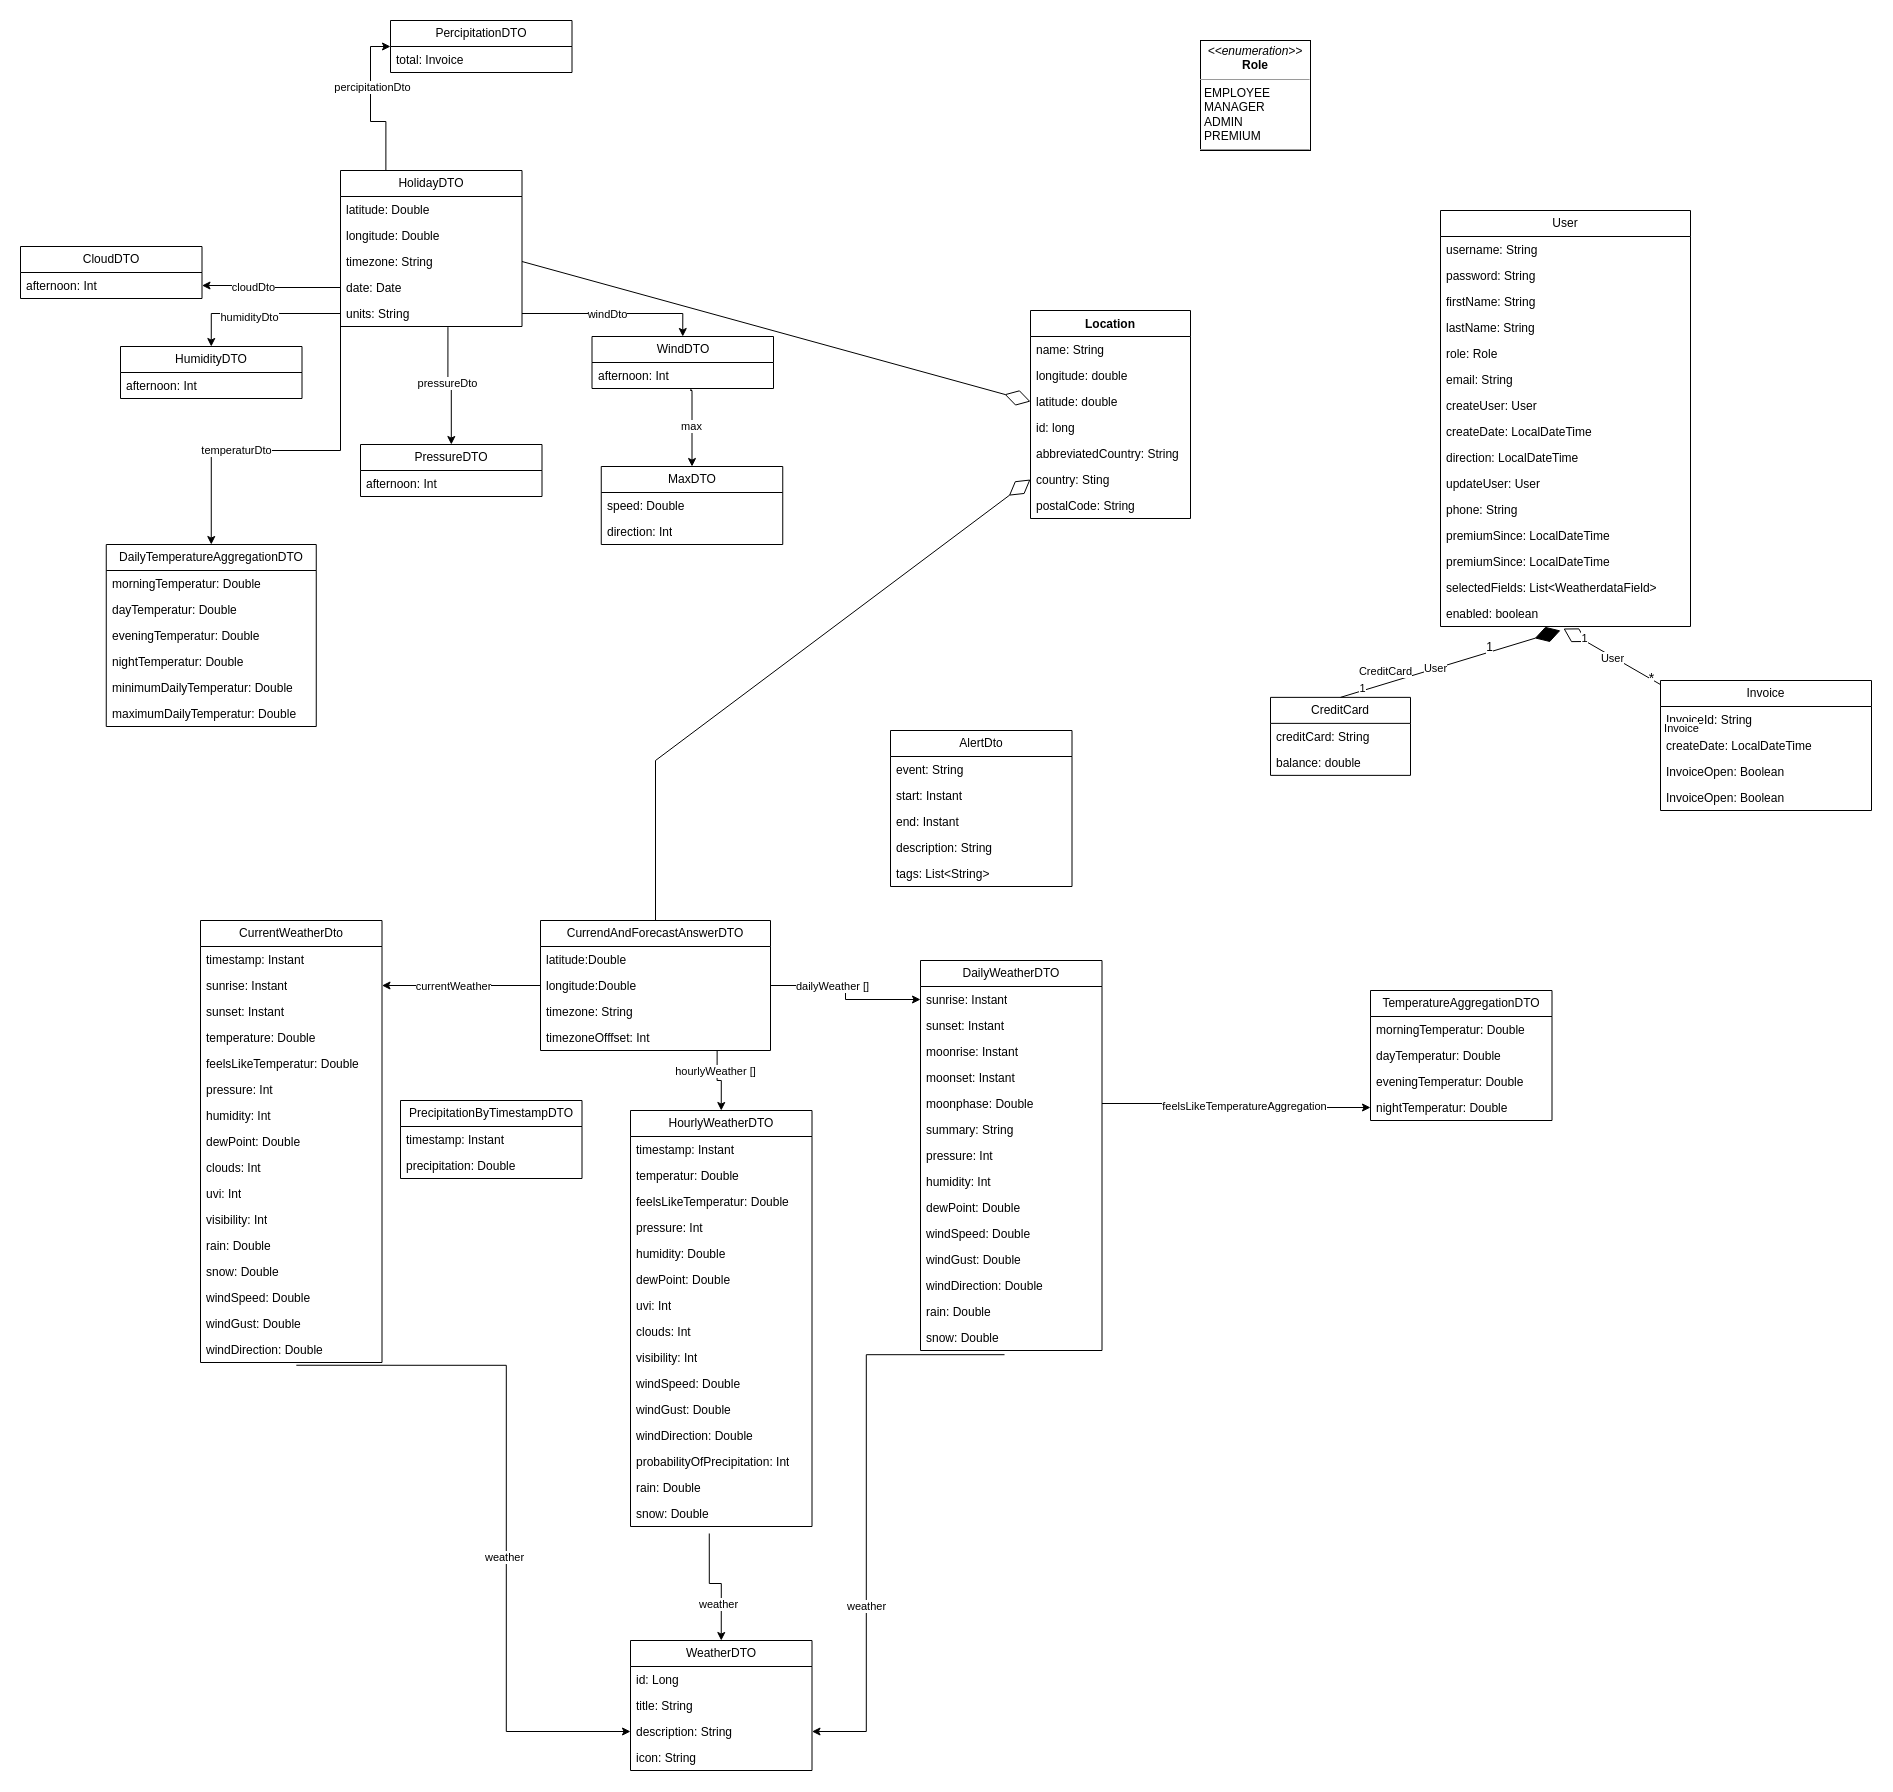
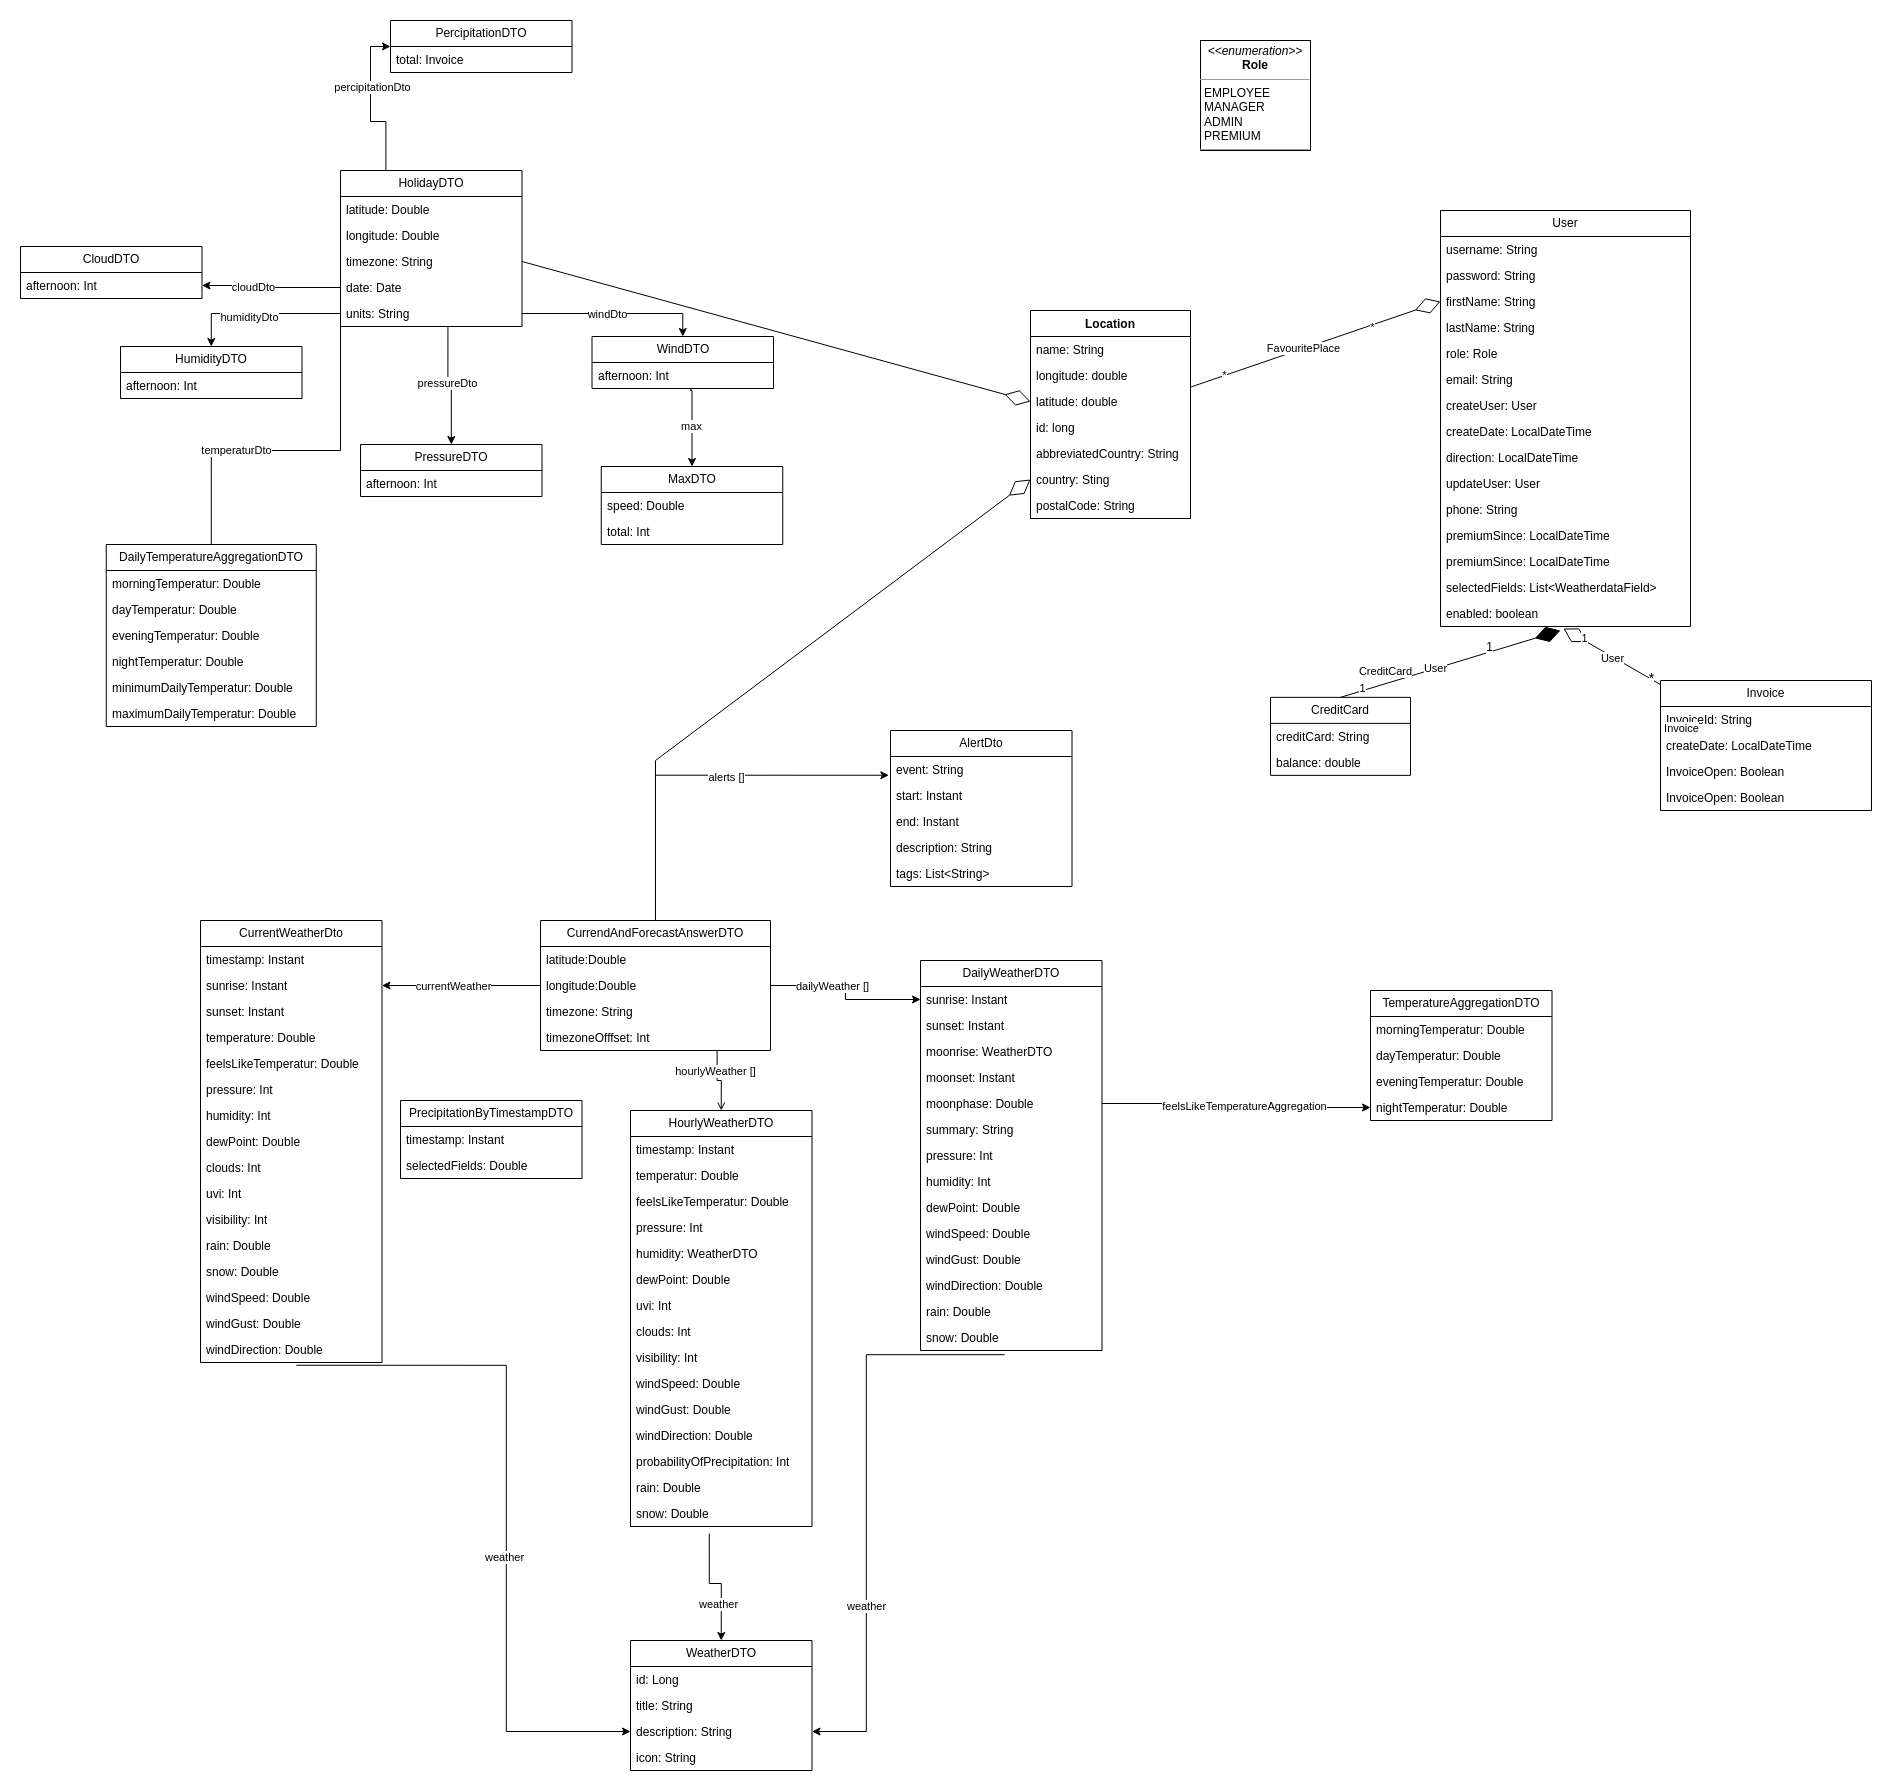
none -> (1304, 348)
(648, 533) -> (636, 533)
(211, 536) -> (211, 538)
none -> (770, 775)
(979, 1053) -> (989, 1053)
(721, 1102) -> (721, 1104)
(468, 1167) -> (471, 1167)
(682, 1255) -> (697, 1255)
